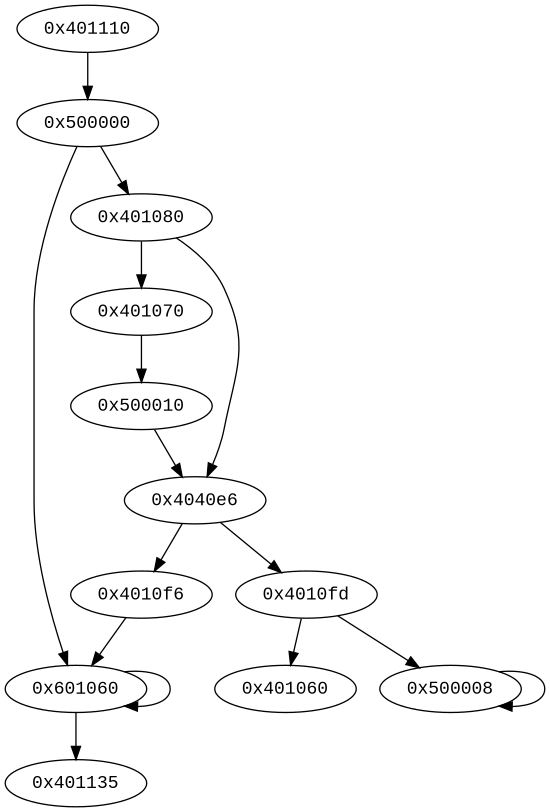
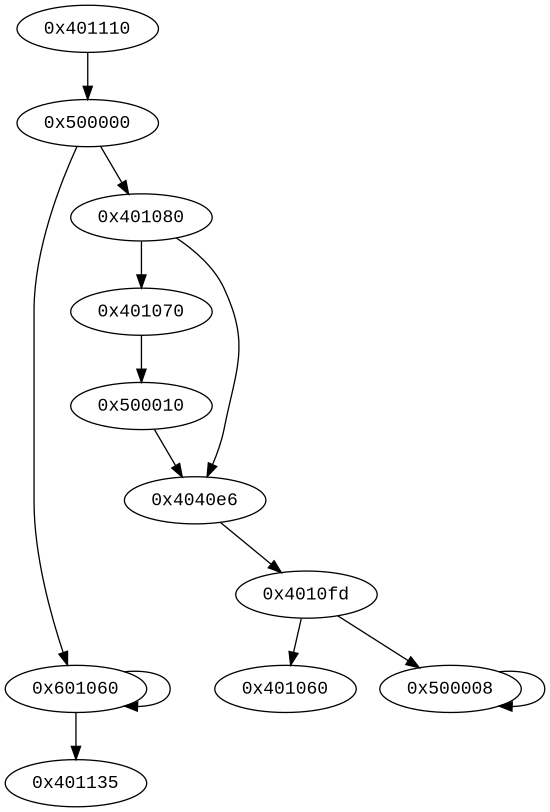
(141, 595) -> none
